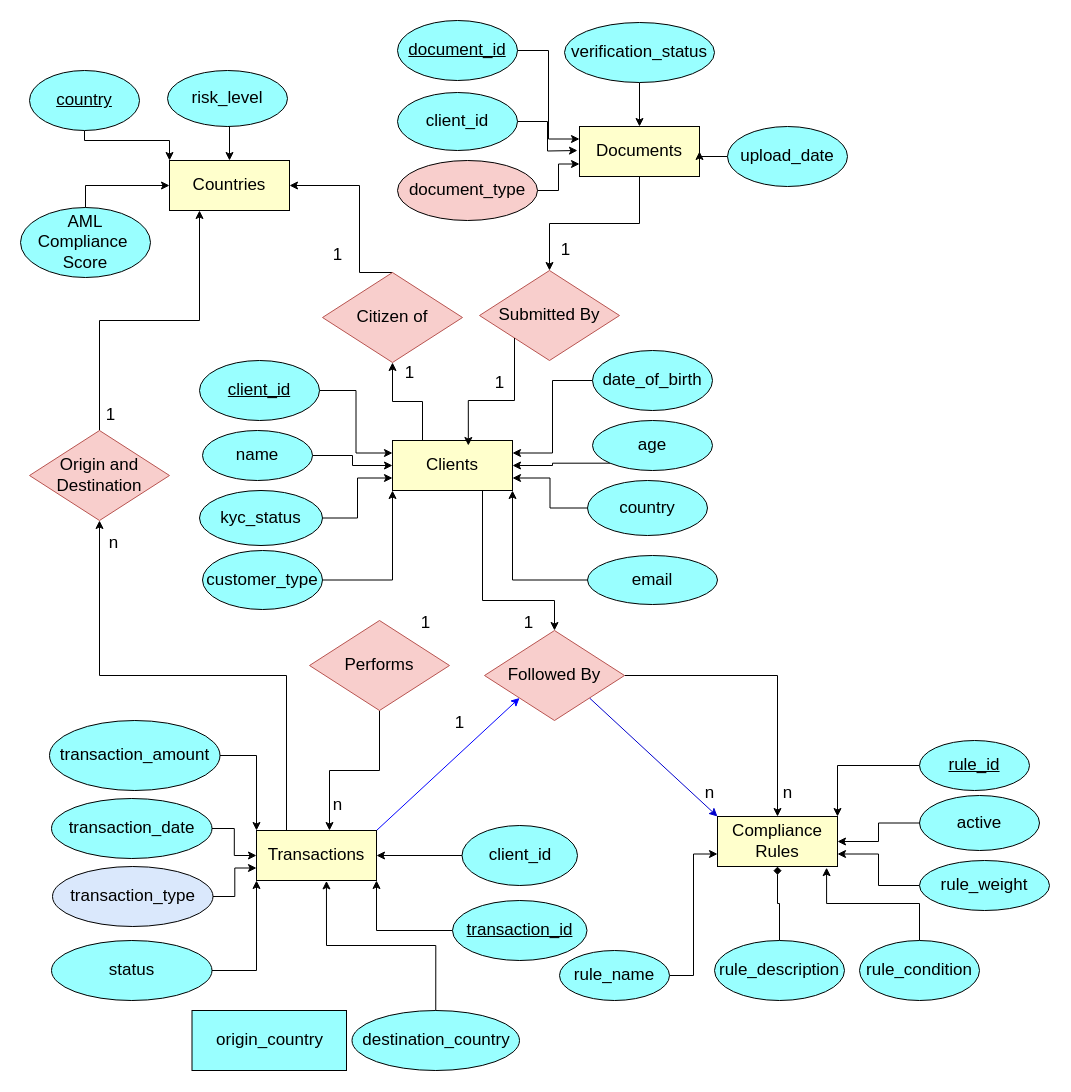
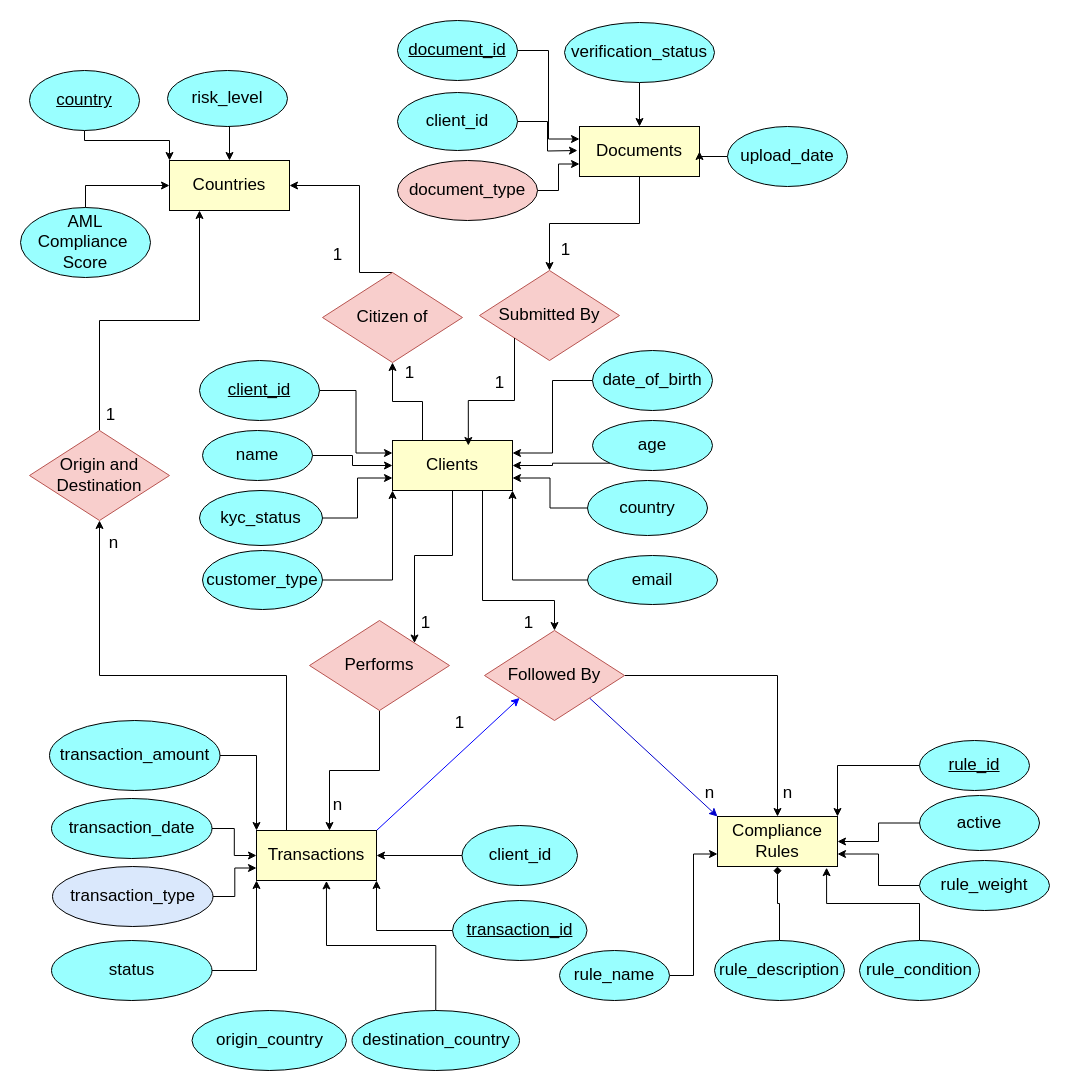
none -> (426, 556)
(269, 1041) -> (269, 1041)
